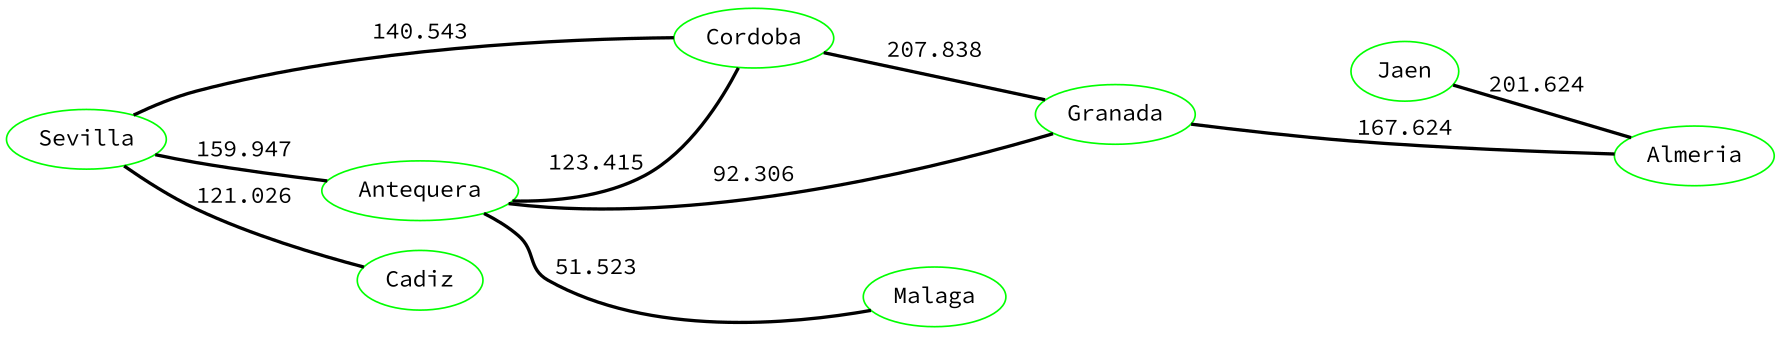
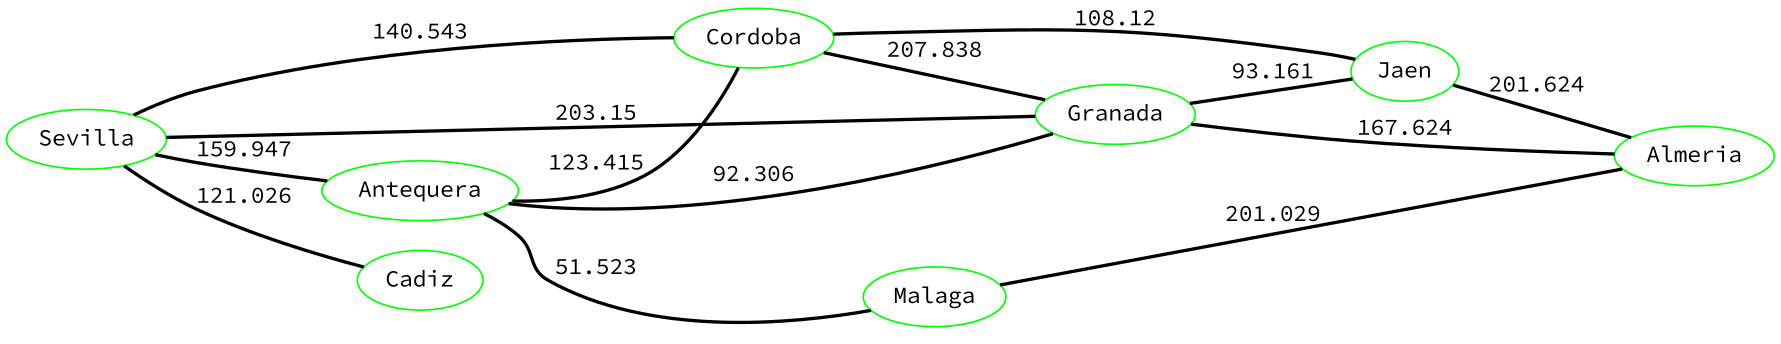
none -> (1095, 31)
none -> (1271, 91)
none -> (601, 127)
none -> (1311, 227)
